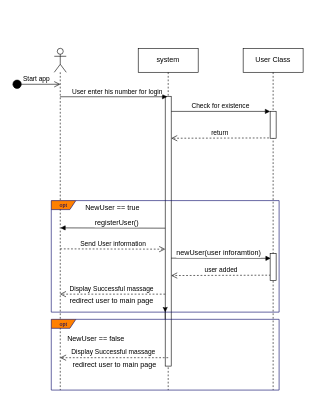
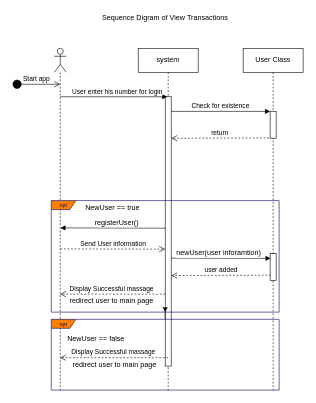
none -> (165, 18)
